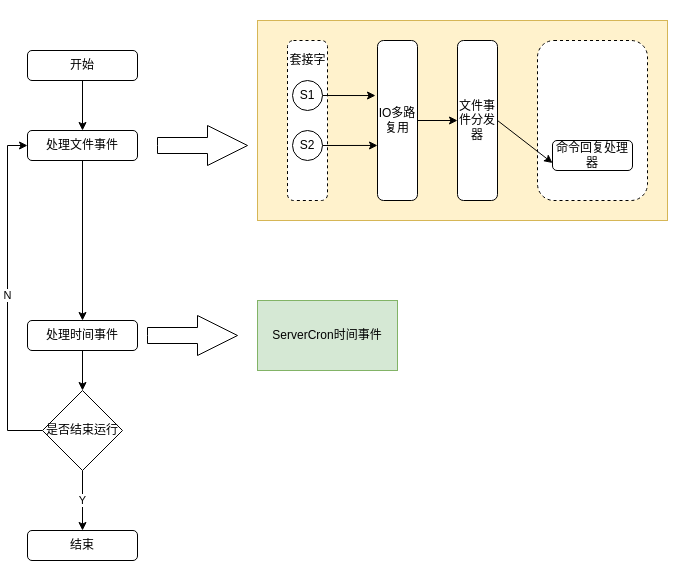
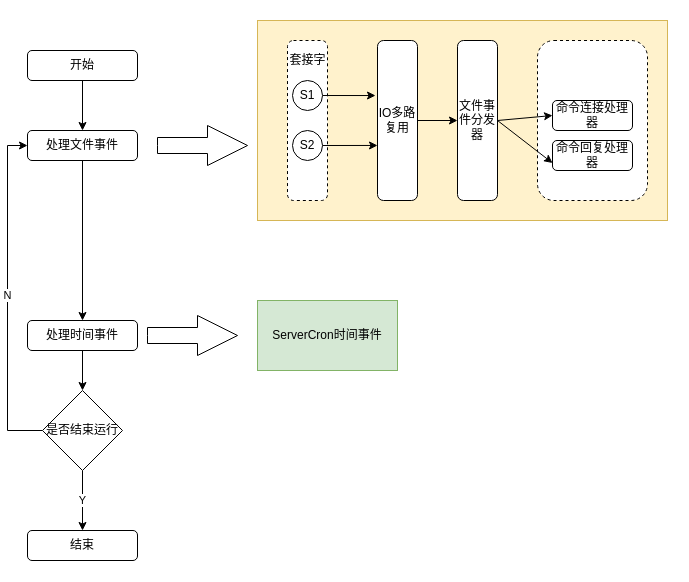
none -> (593, 116)
none -> (523, 118)
